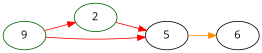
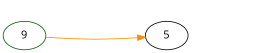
(96, 17) -> none
(238, 36) -> none
(92, 39) -> (92, 39)
